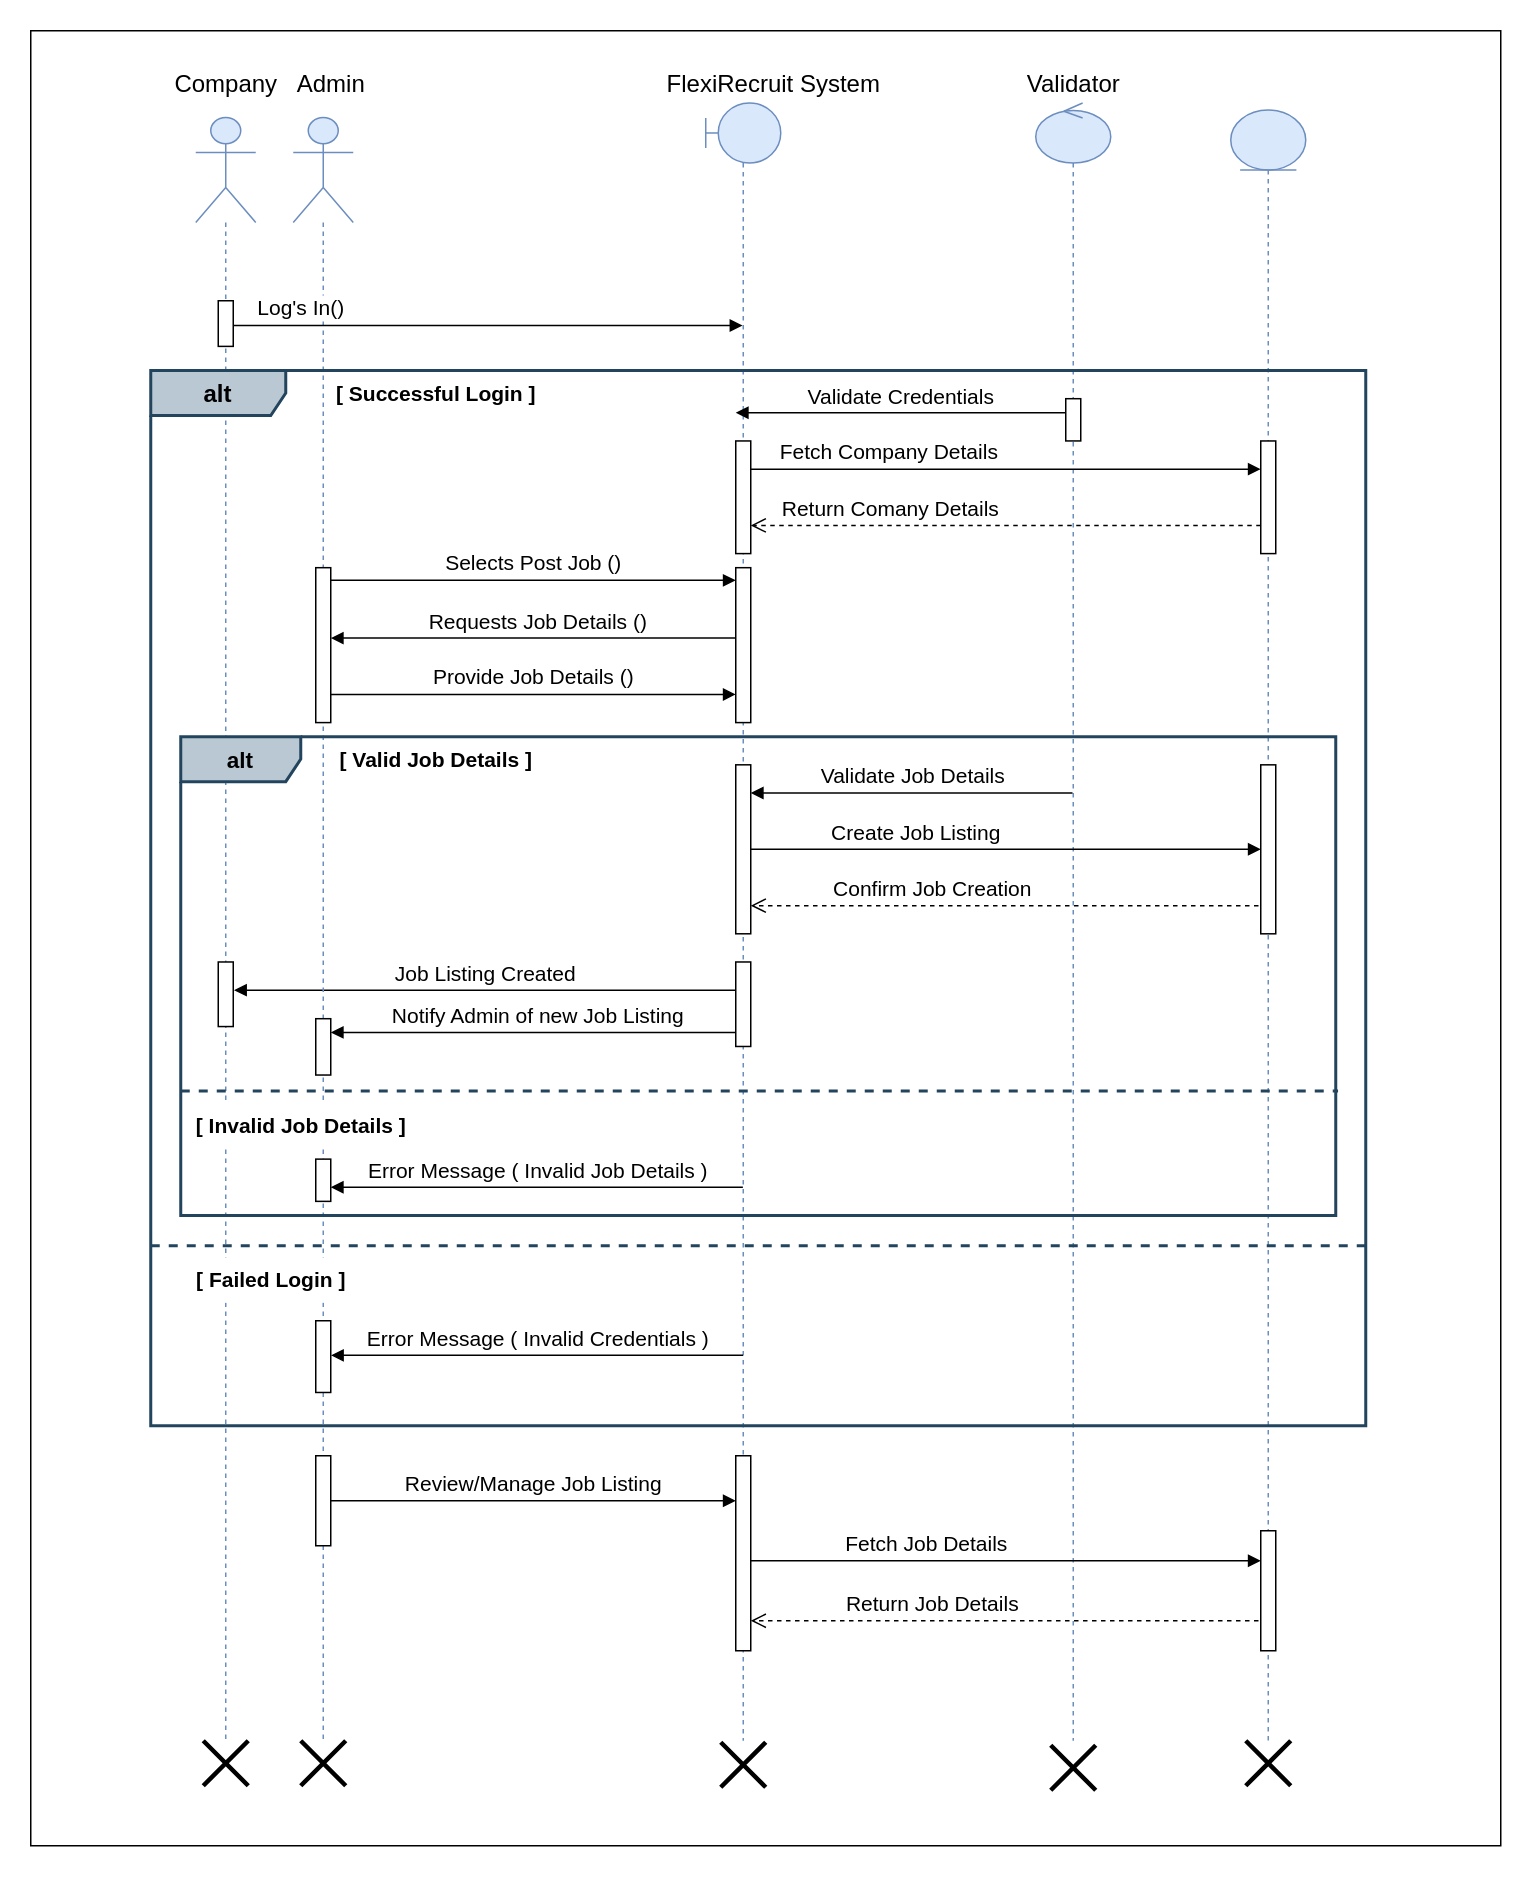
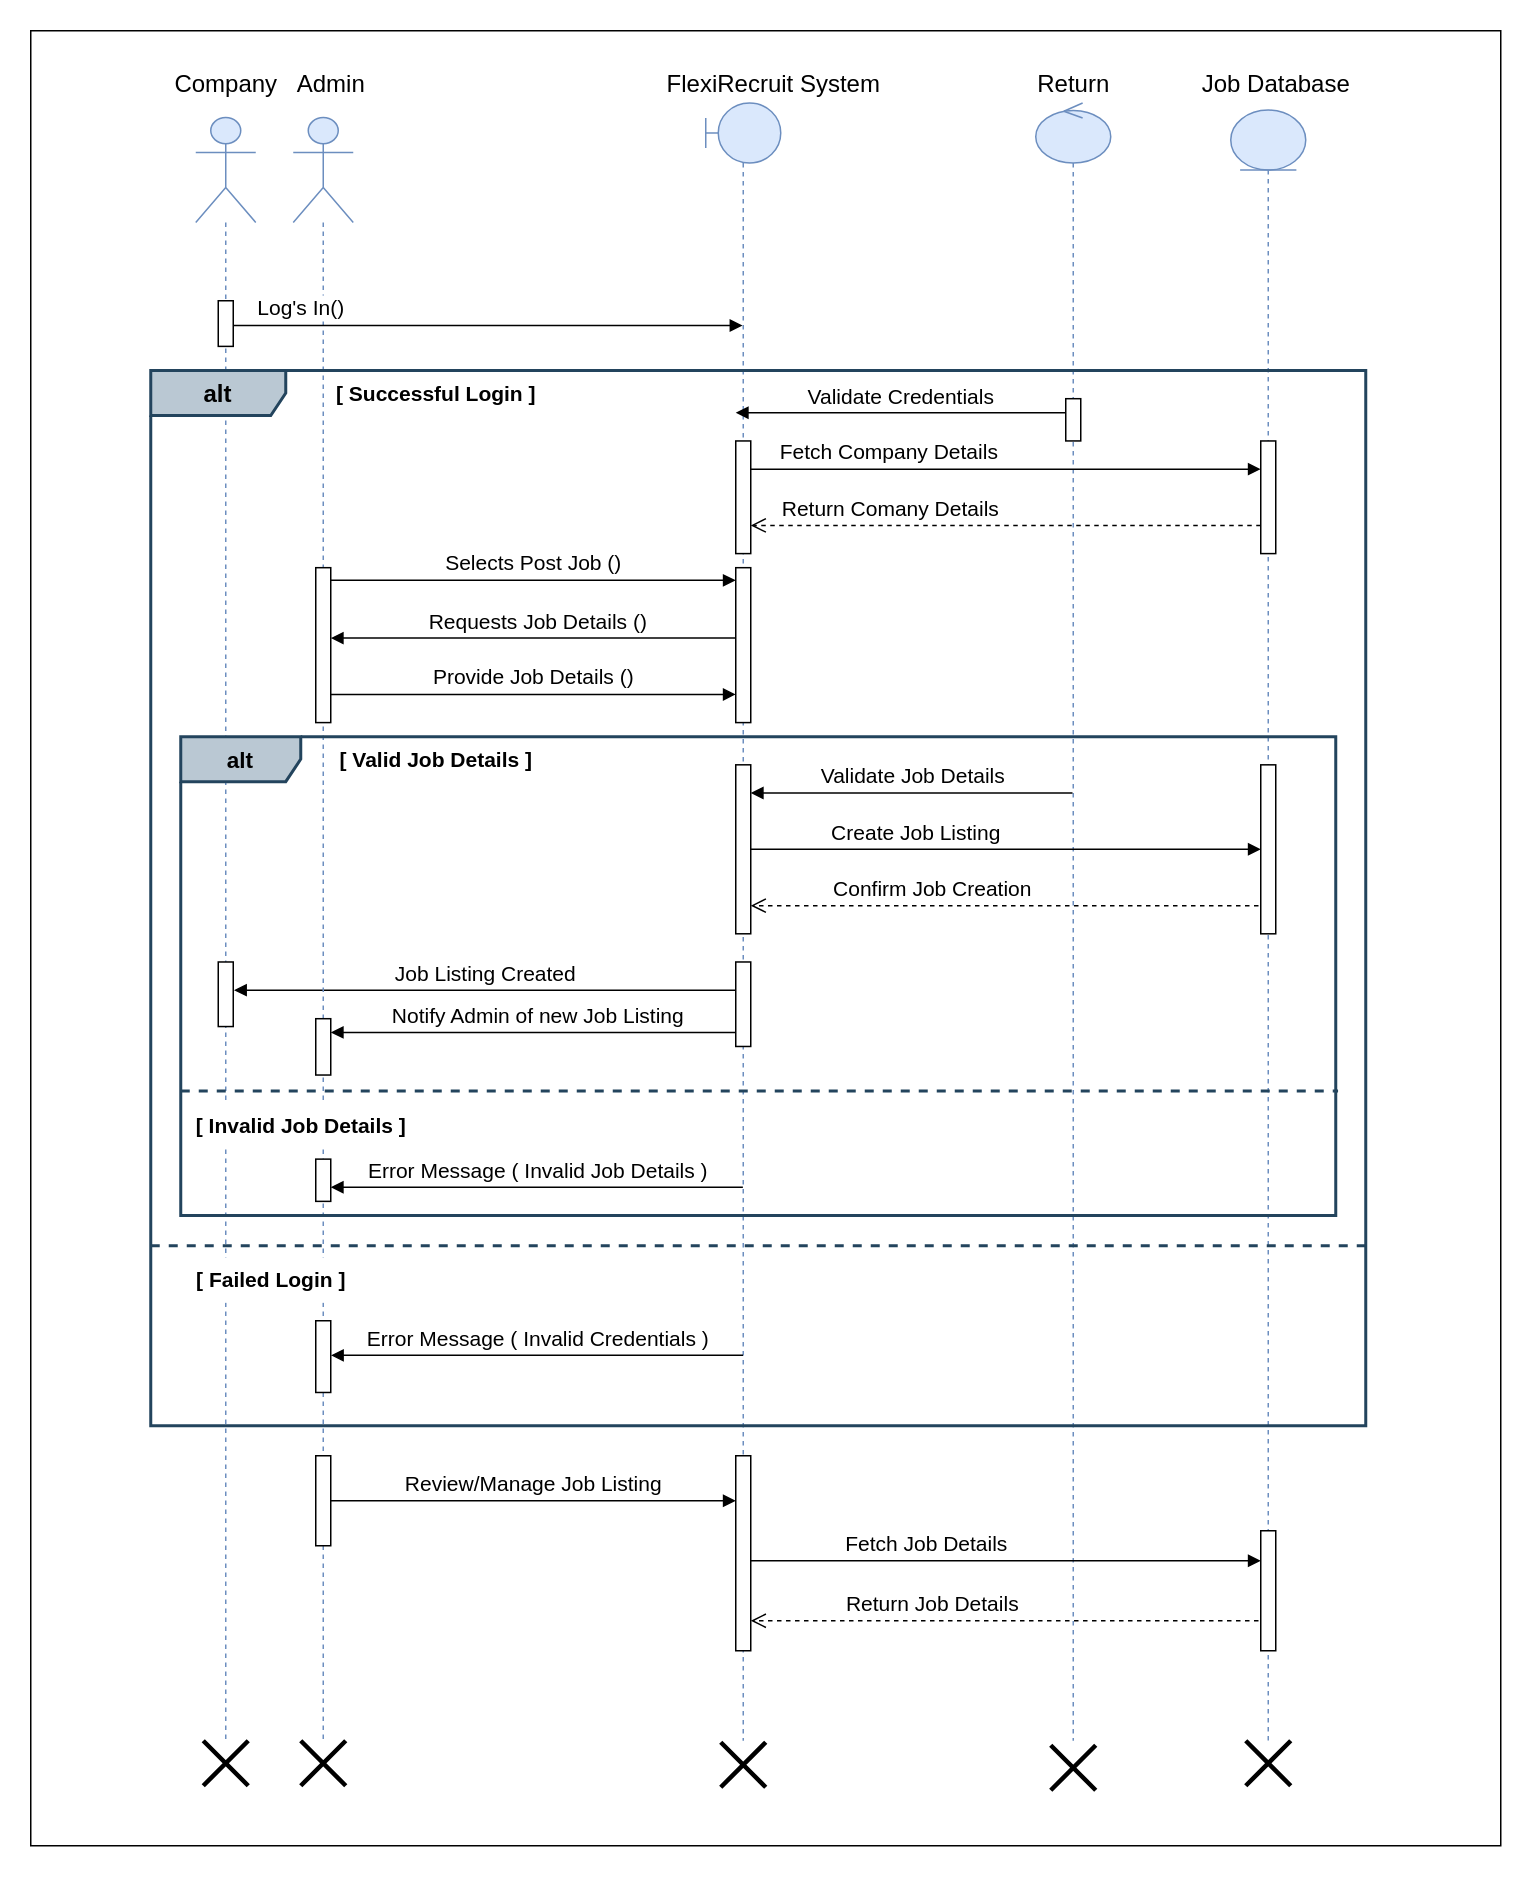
(1074, 83) -> (1074, 83)
none -> (1276, 83)
